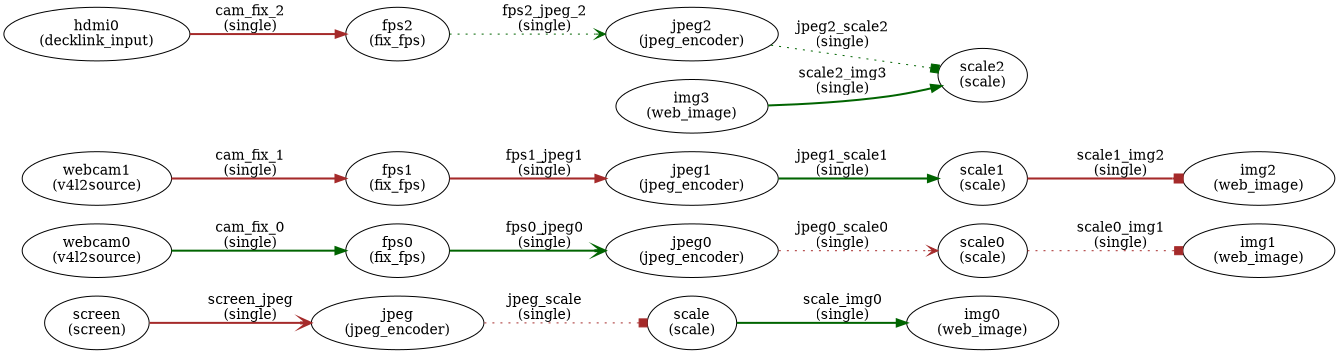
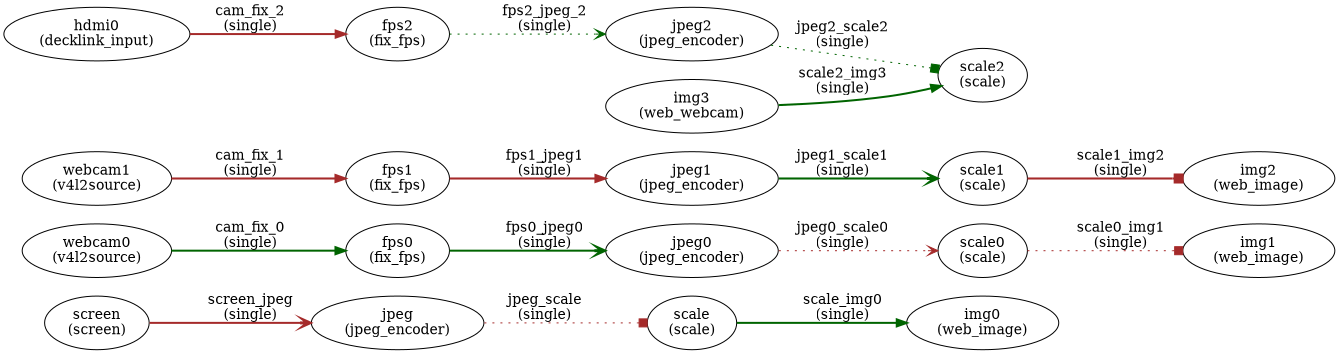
(692, 106) -> (692, 106)
(853, 178) -> (853, 178)
